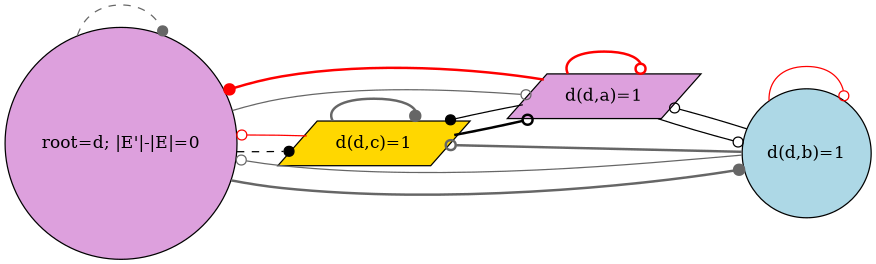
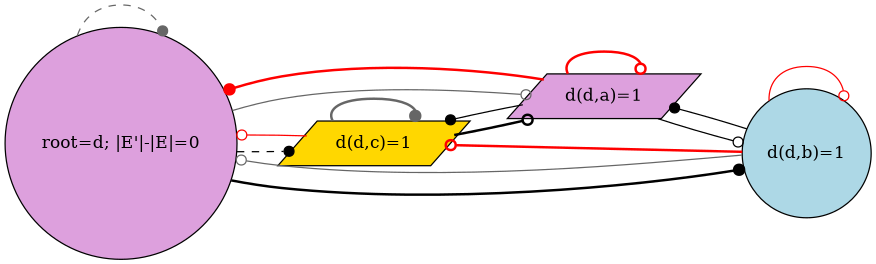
(713, 119) -> (713, 119)
(599, 149) -> (599, 149)
(483, 194) -> (483, 194)
